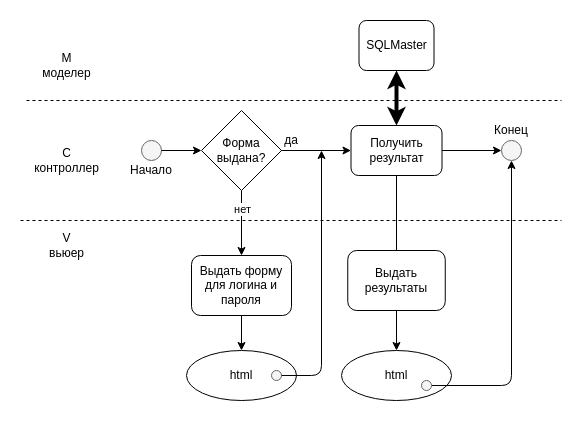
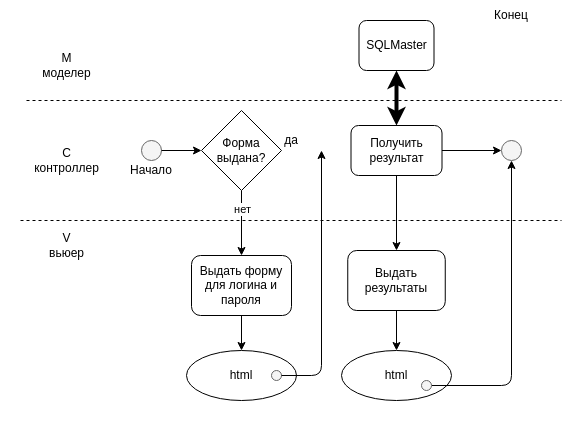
(512, 131) -> (512, 16)
(313, 151) -> none
(397, 245) -> (397, 242)
